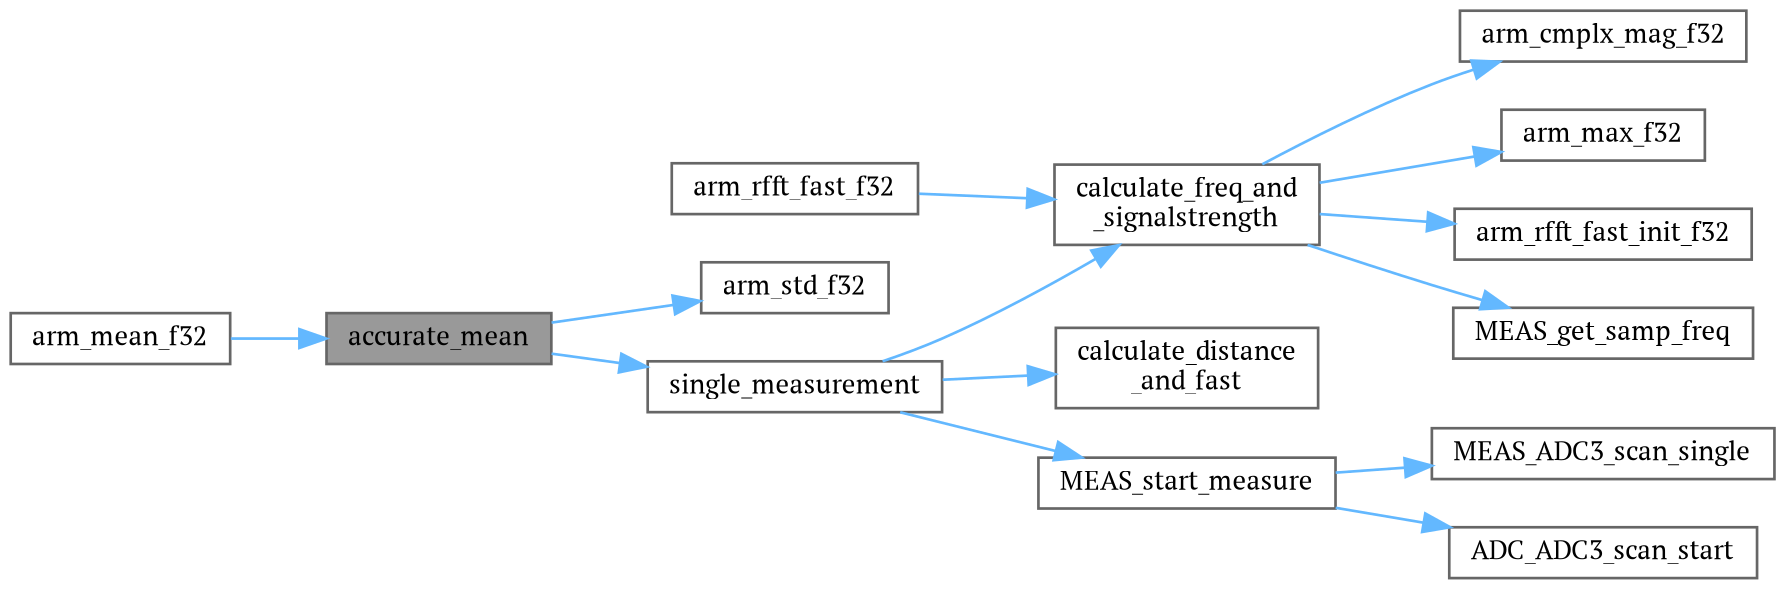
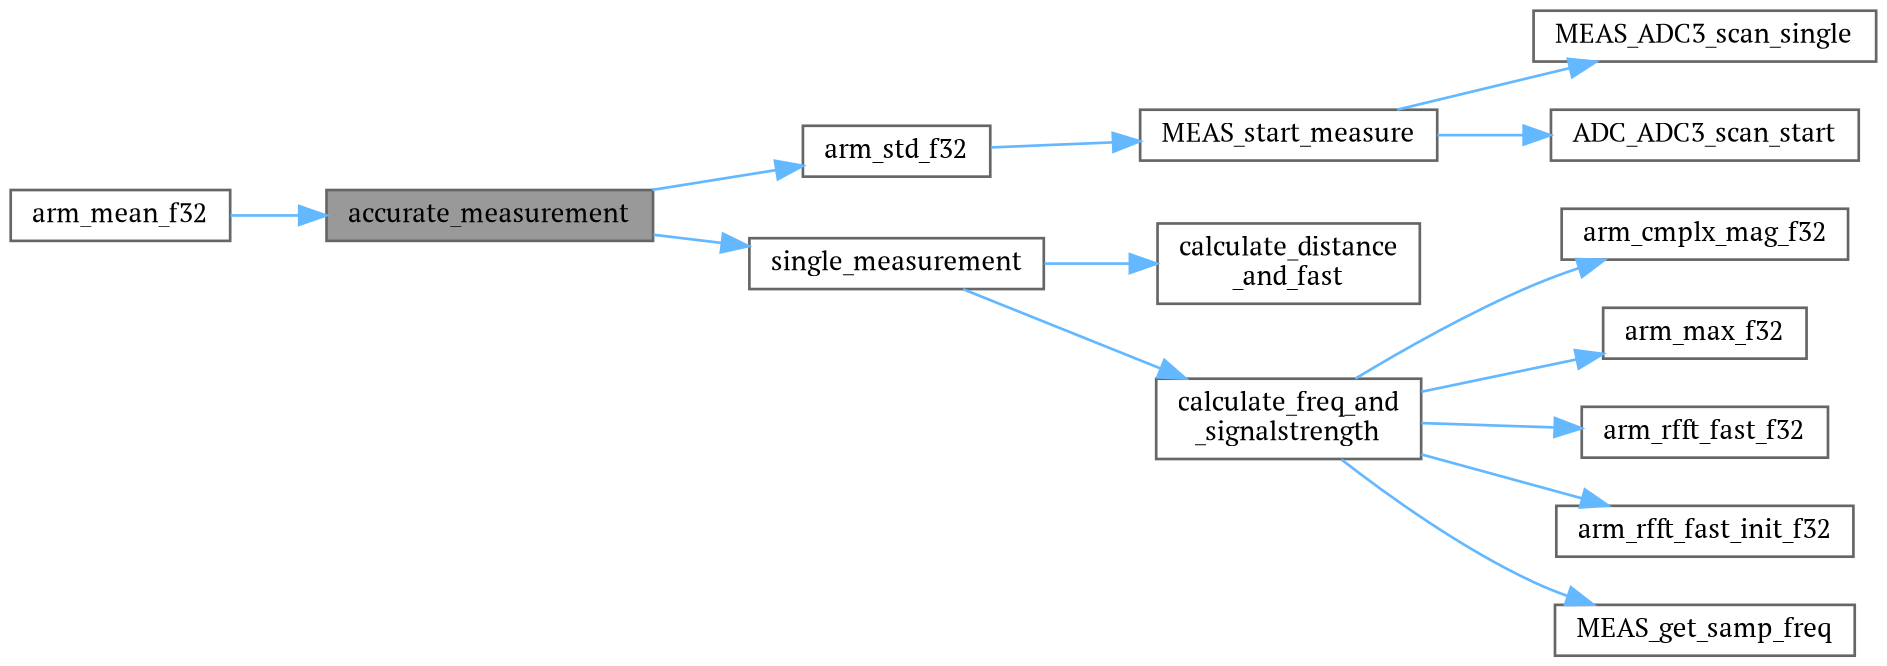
(973, 196) -> (1487, 425)
(439, 339) -> (490, 215)
(978, 432) -> (1052, 145)
